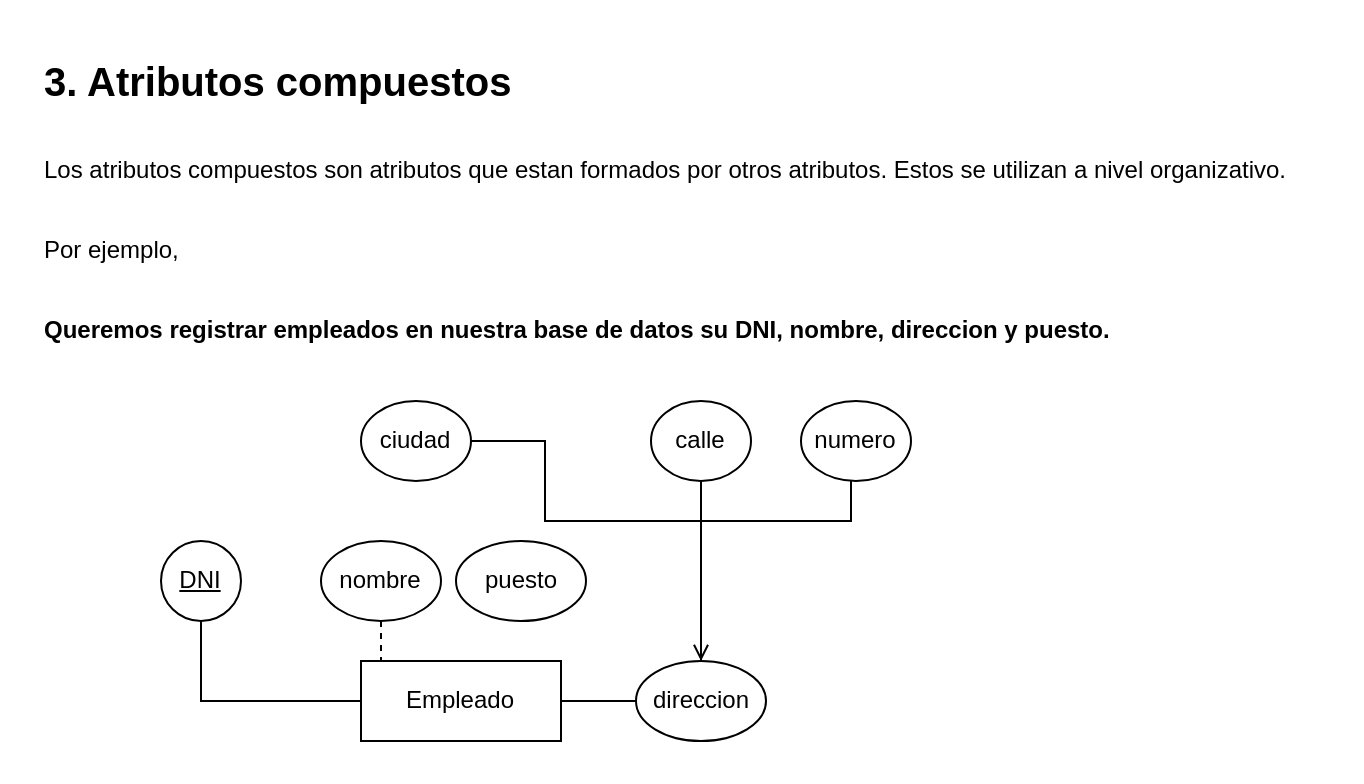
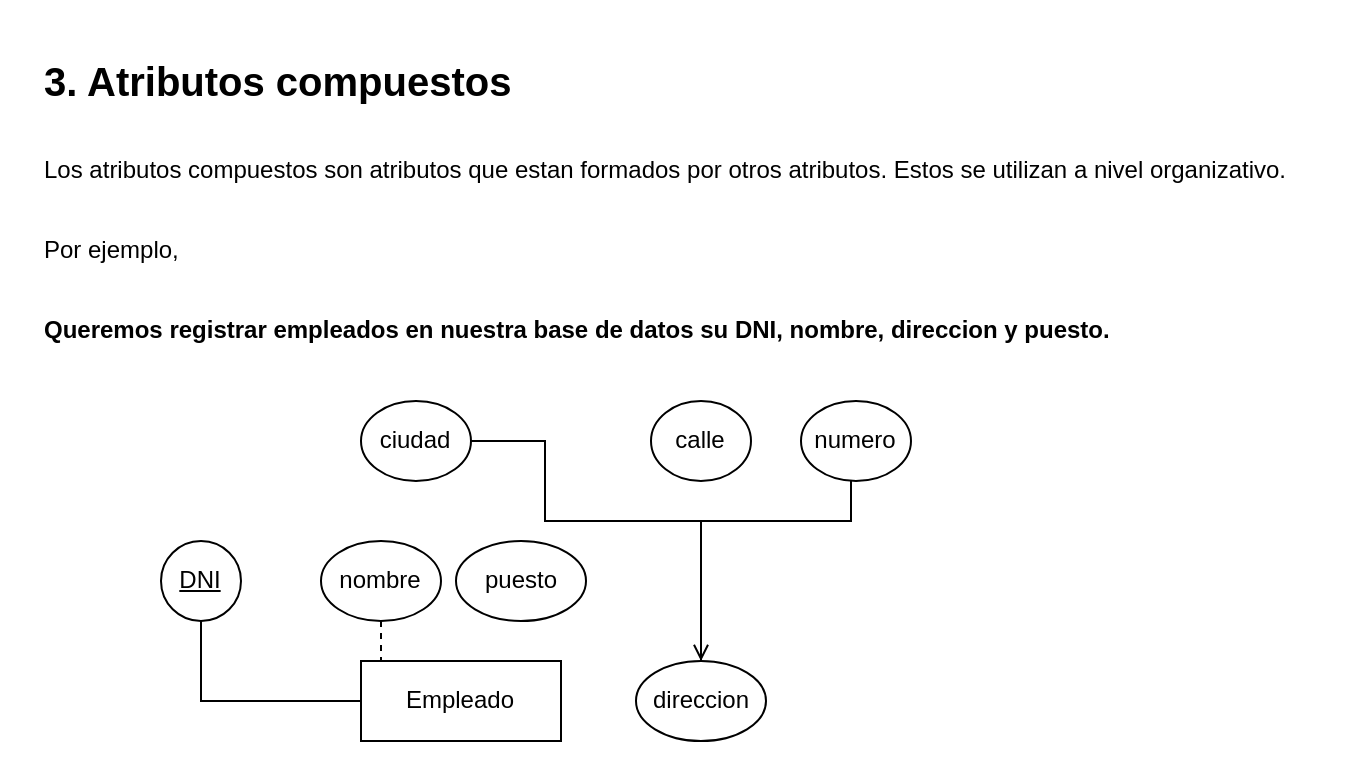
(701, 499) -> none
(598, 701) -> none
